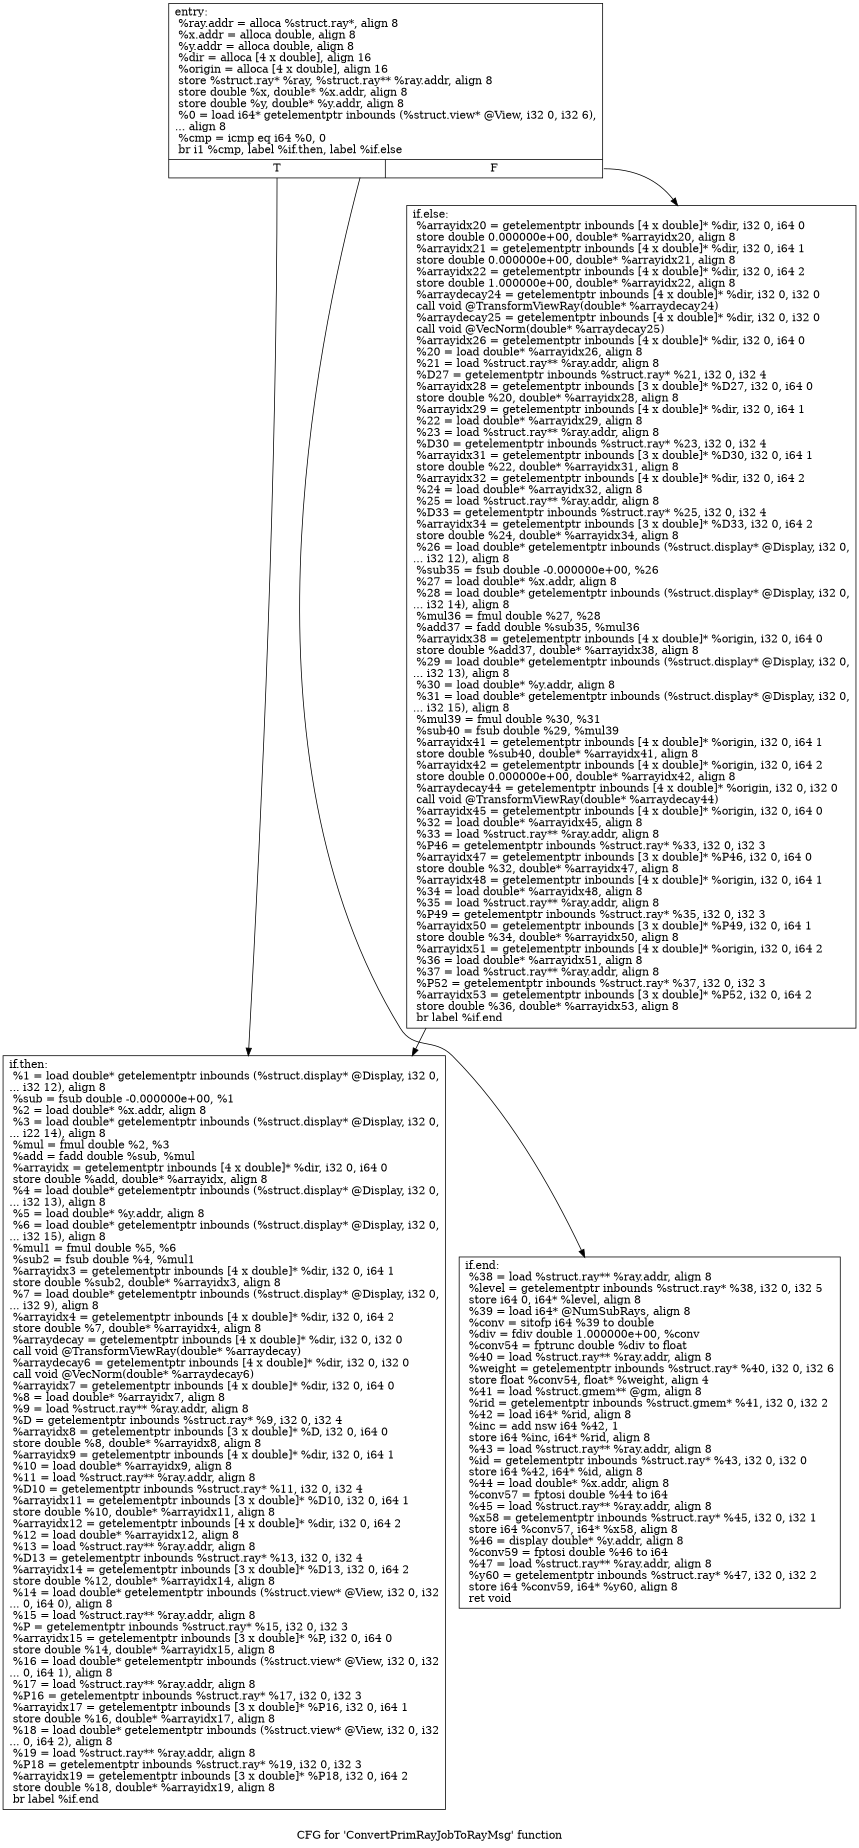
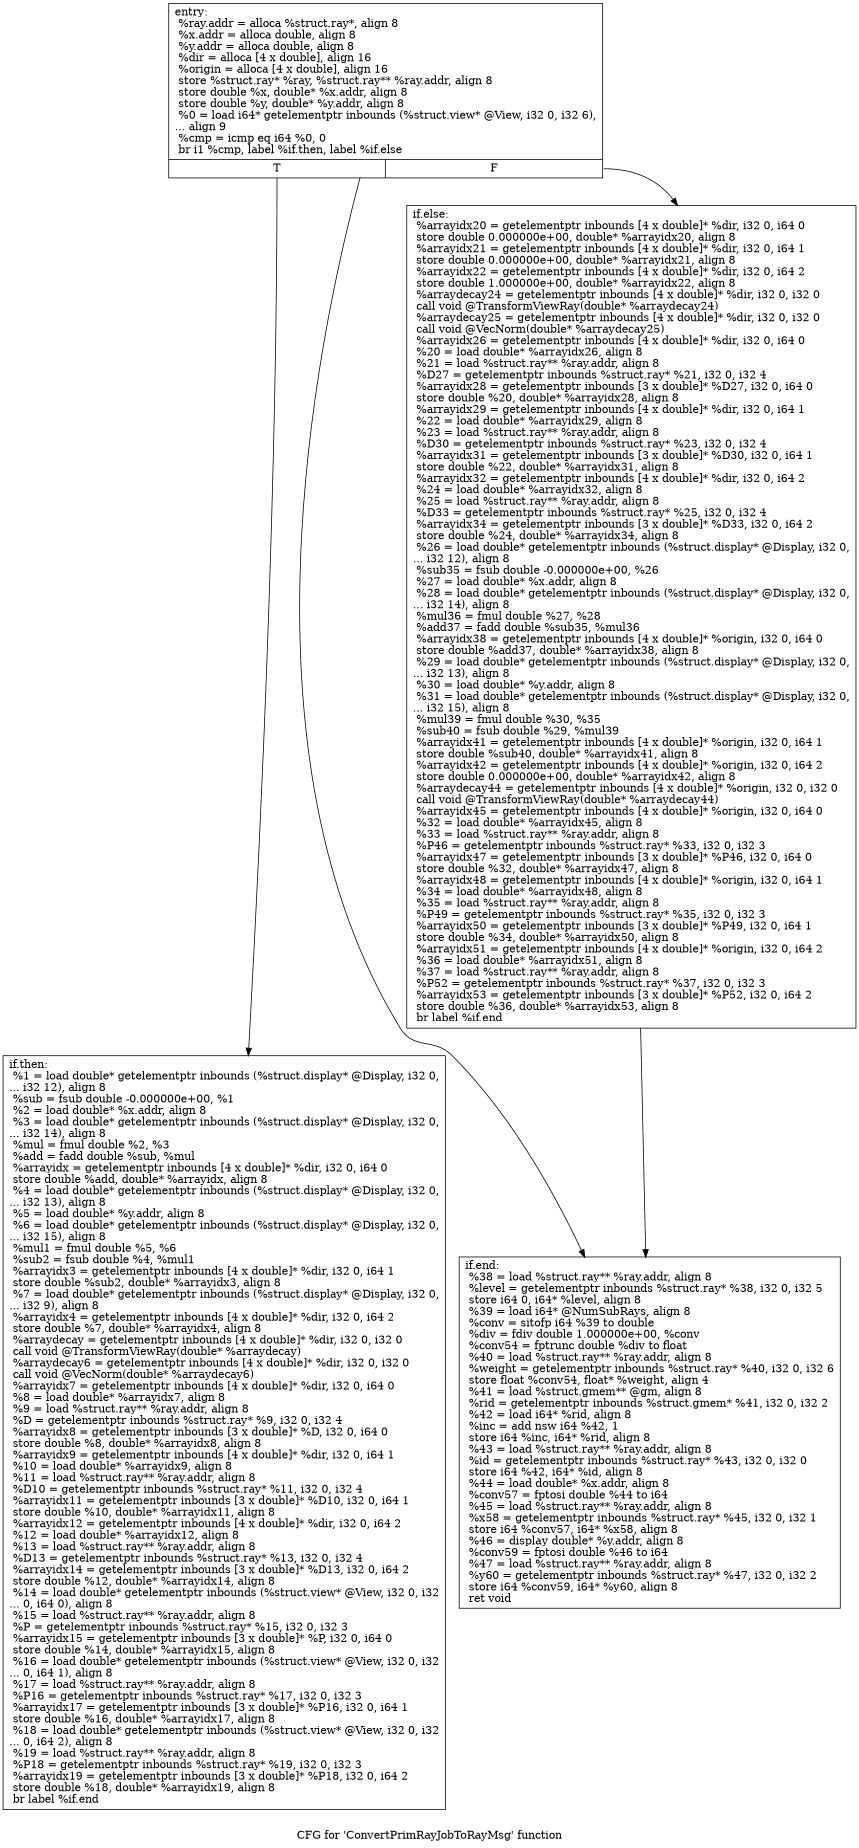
(201, 127) -> (201, 127)
(507, 720) -> (507, 720)
(421, 1037) -> (643, 1139)
(58, 1134) -> (58, 1134)
